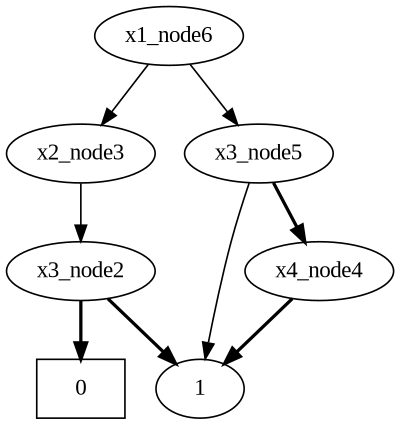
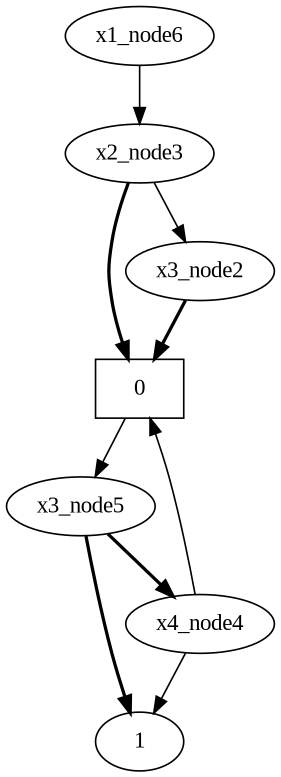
(209, 88) -> (114, 440)
(226, 262) -> (103, 617)
none -> (109, 263)
(136, 325) -> none
(264, 325) -> (174, 676)
none -> (178, 513)
